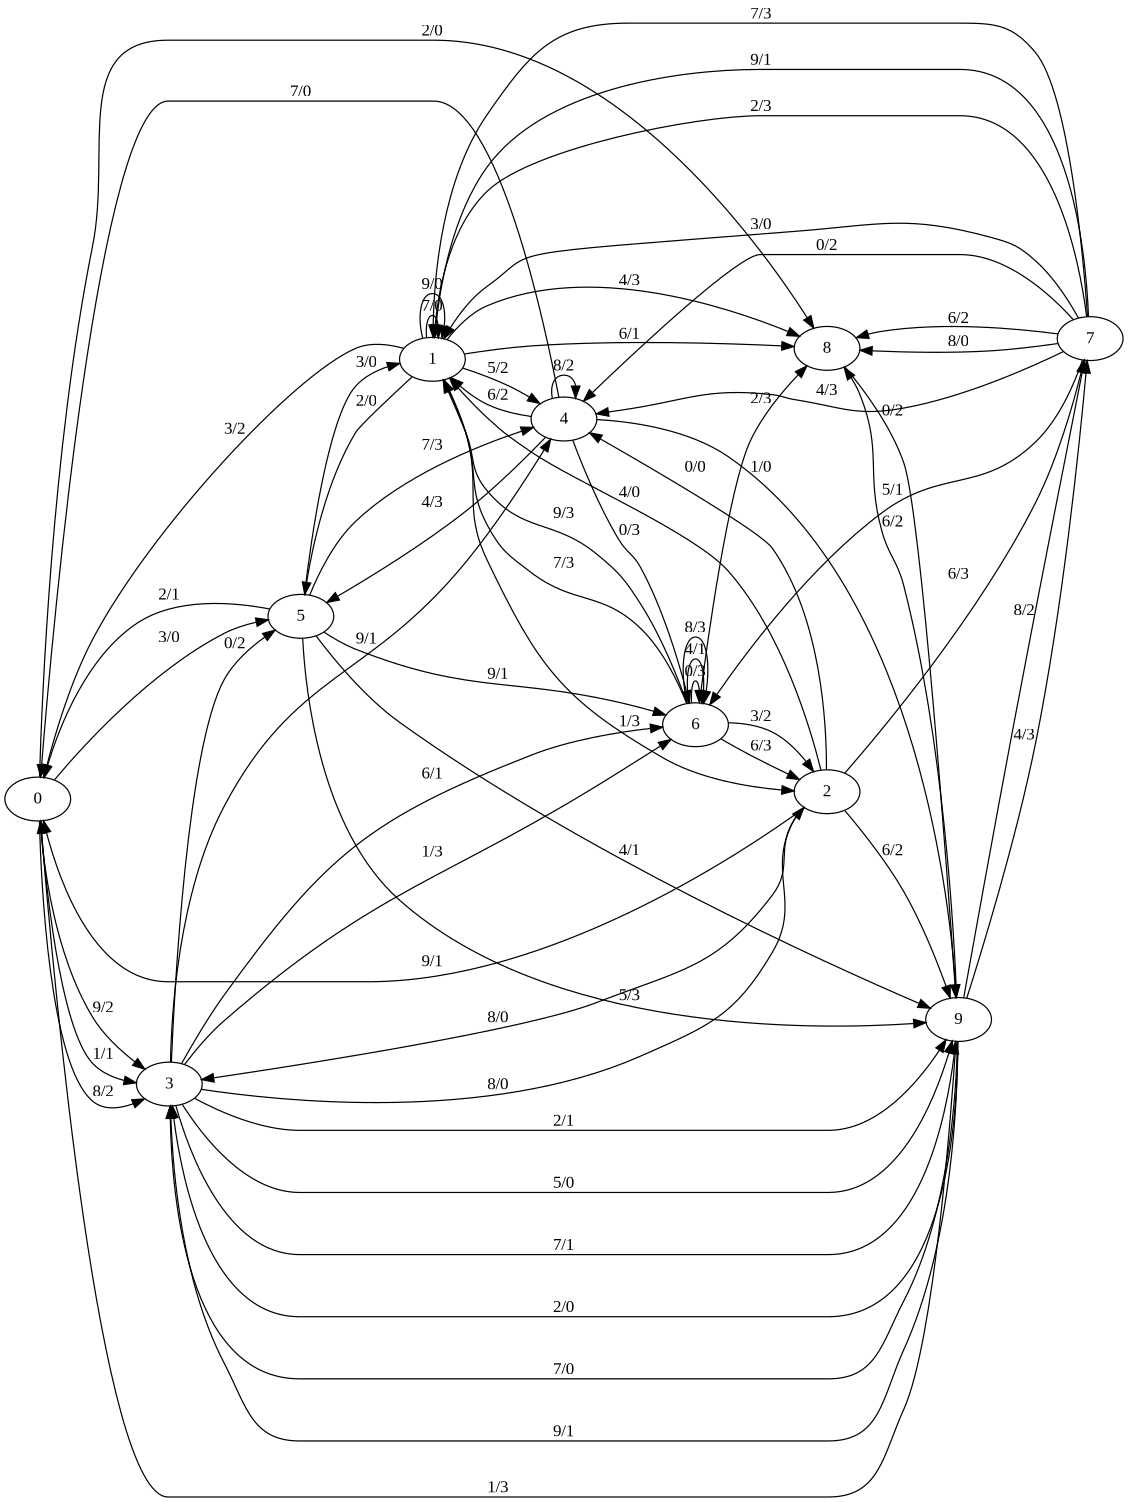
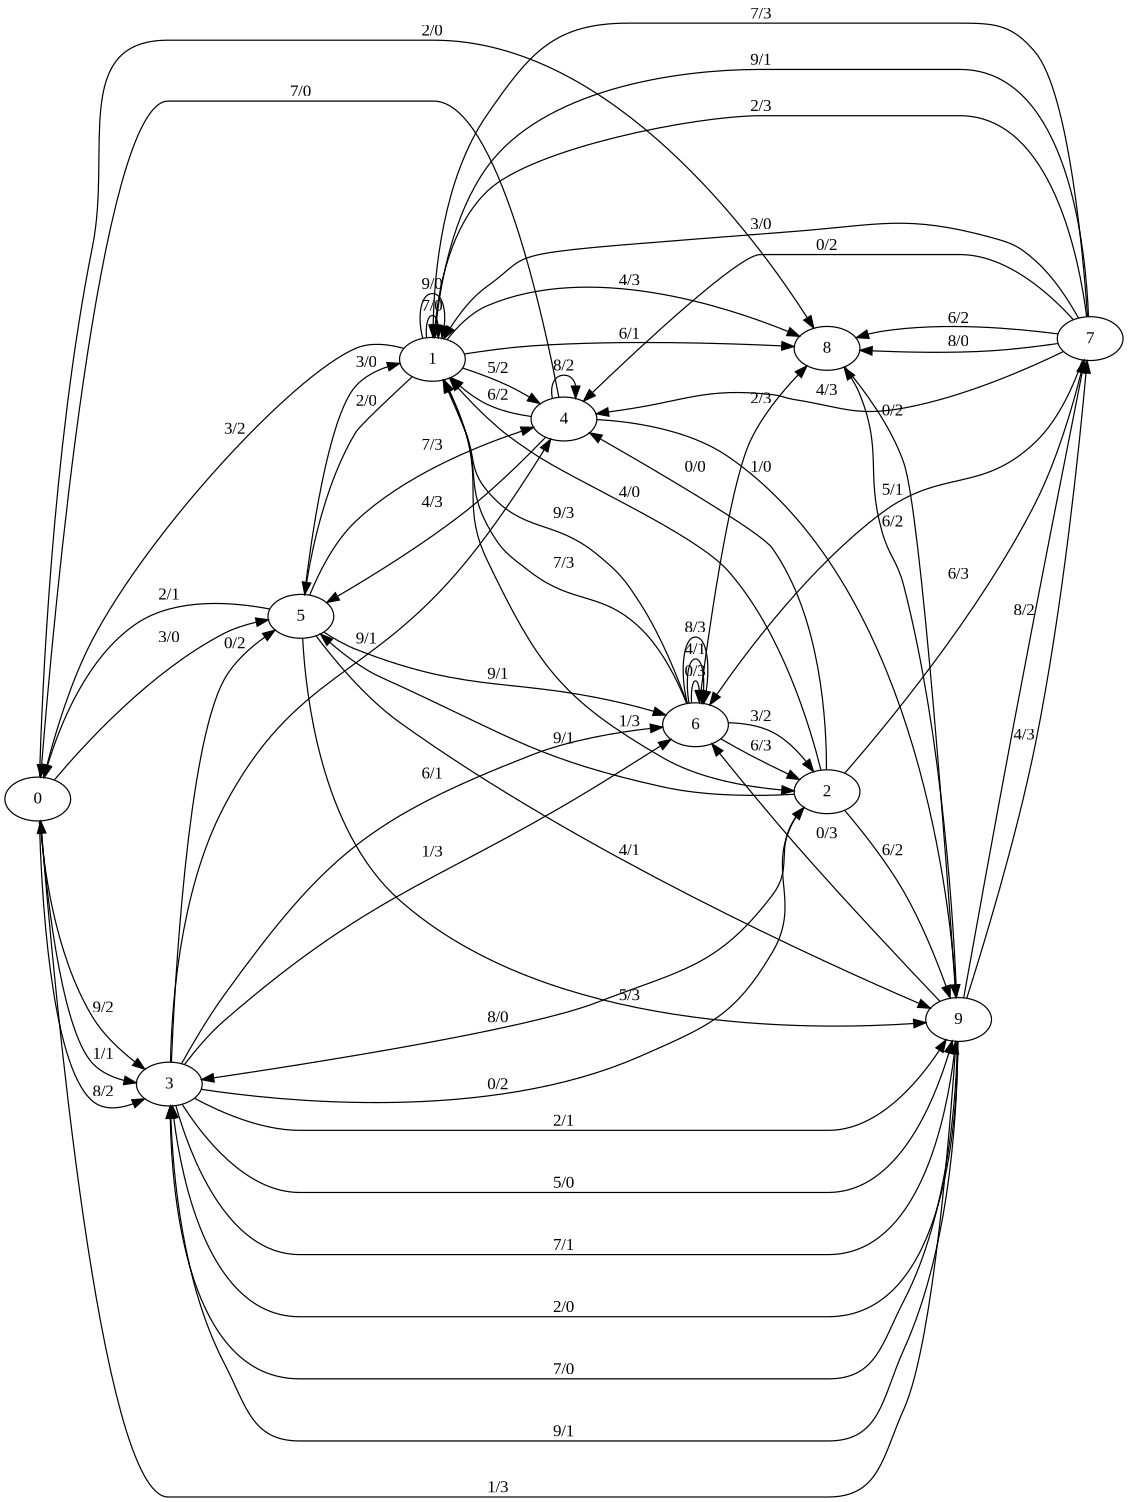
(637, 562) -> (827, 880)
(403, 979) -> (562, 759)
(498, 1085) -> (498, 1085)
